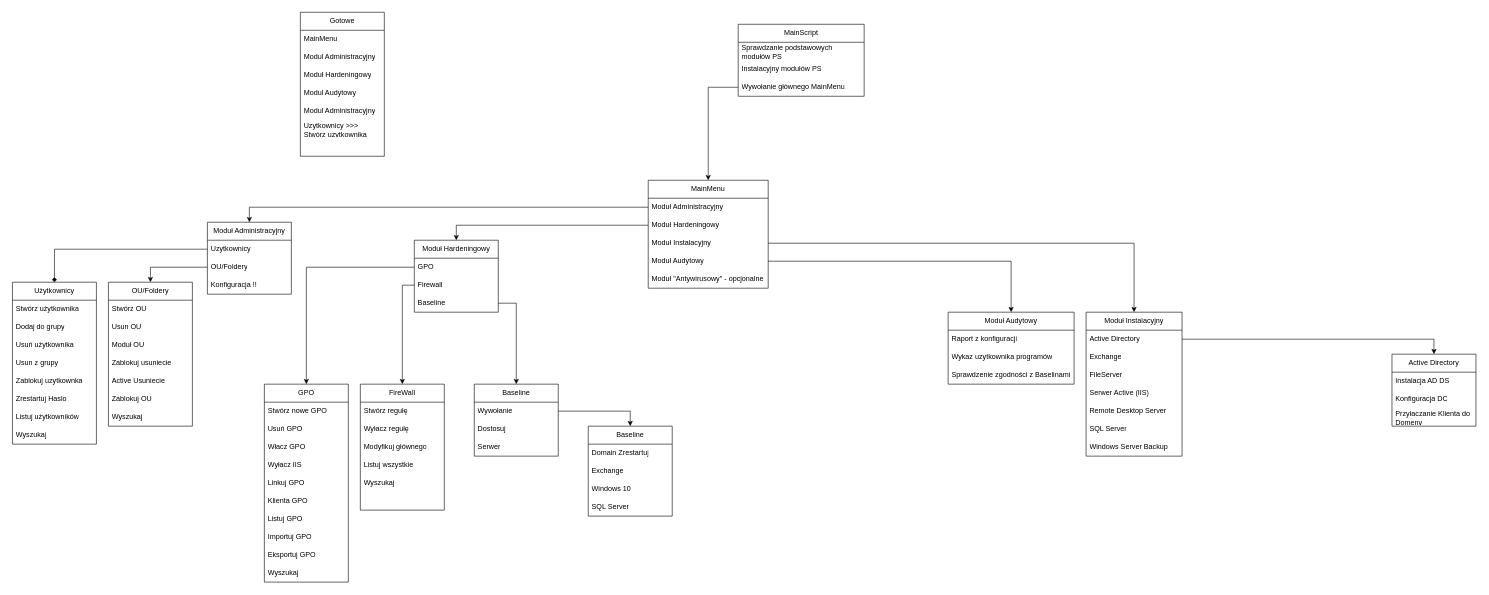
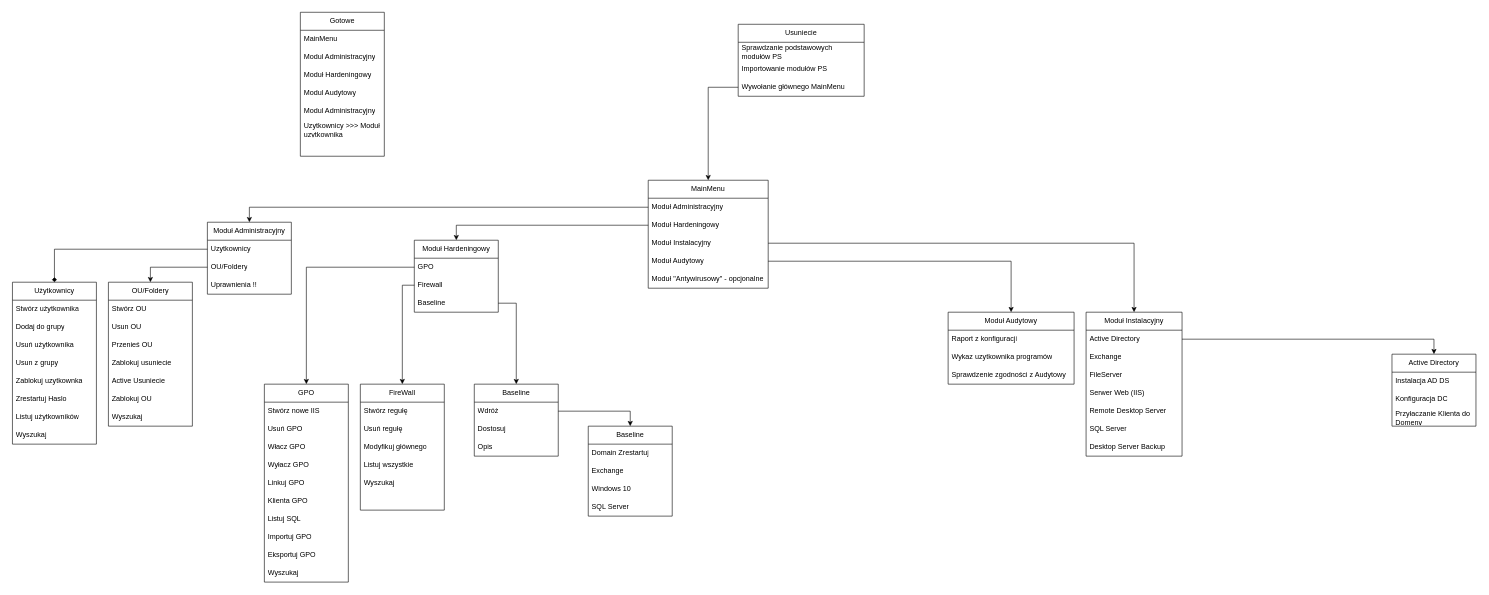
(801, 33) -> (801, 33)
(785, 69) -> (785, 69)
(343, 129) -> (343, 129)
(237, 285) -> (234, 285)
(127, 345) -> (132, 345)
(1012, 375) -> (1012, 375)
(1125, 393) -> (1120, 393)
(296, 411) -> (296, 411)
(495, 411) -> (488, 411)
(389, 429) -> (385, 429)
(490, 447) -> (485, 447)
(1129, 447) -> (1130, 447)
(287, 465) -> (287, 465)
(286, 519) -> (286, 519)
